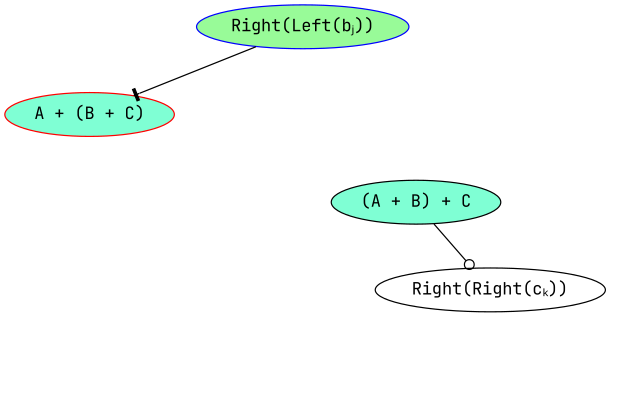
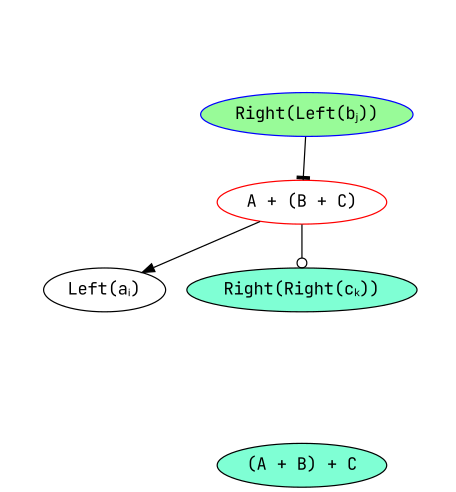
(90, 114) -> (302, 202)
(450, 242) -> (302, 241)
none -> (105, 290)
(490, 290) -> (302, 290)
